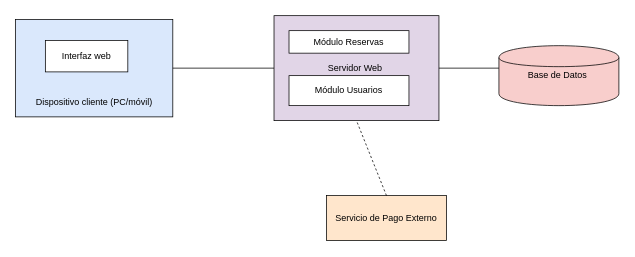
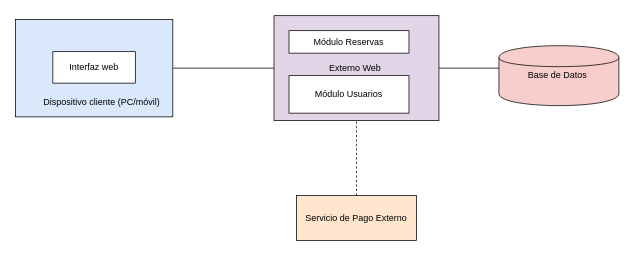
(87, 56) -> (94, 67)
(357, 68) -> (357, 68)
(349, 90) -> (349, 94)
(94, 102) -> (102, 102)
(387, 218) -> (357, 218)
